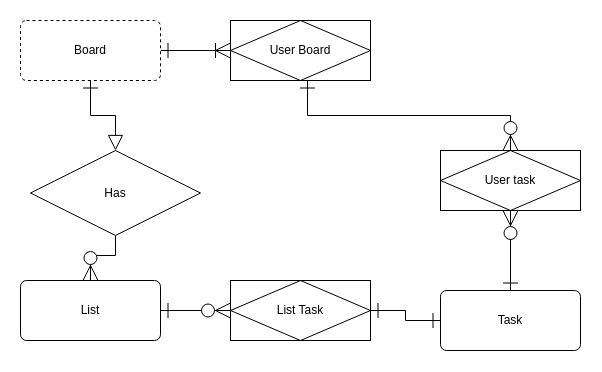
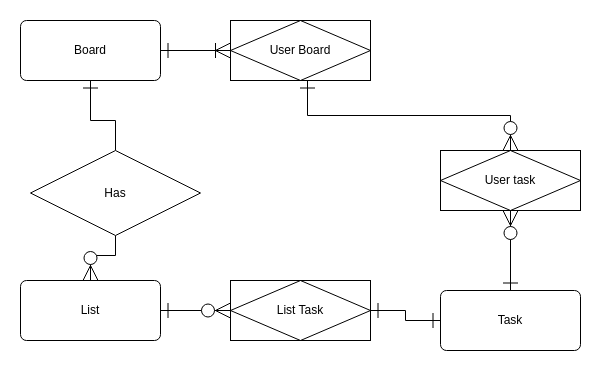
(91, 51) -> (91, 51)
(116, 134) -> (116, 141)
